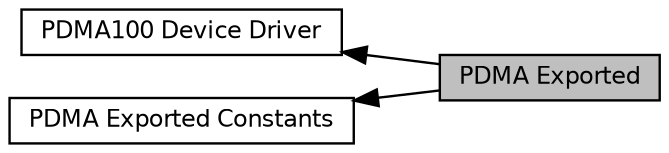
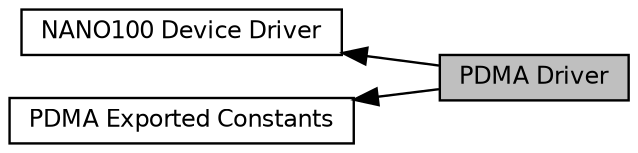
(182, 32) -> (182, 32)
(550, 78) -> (534, 78)
